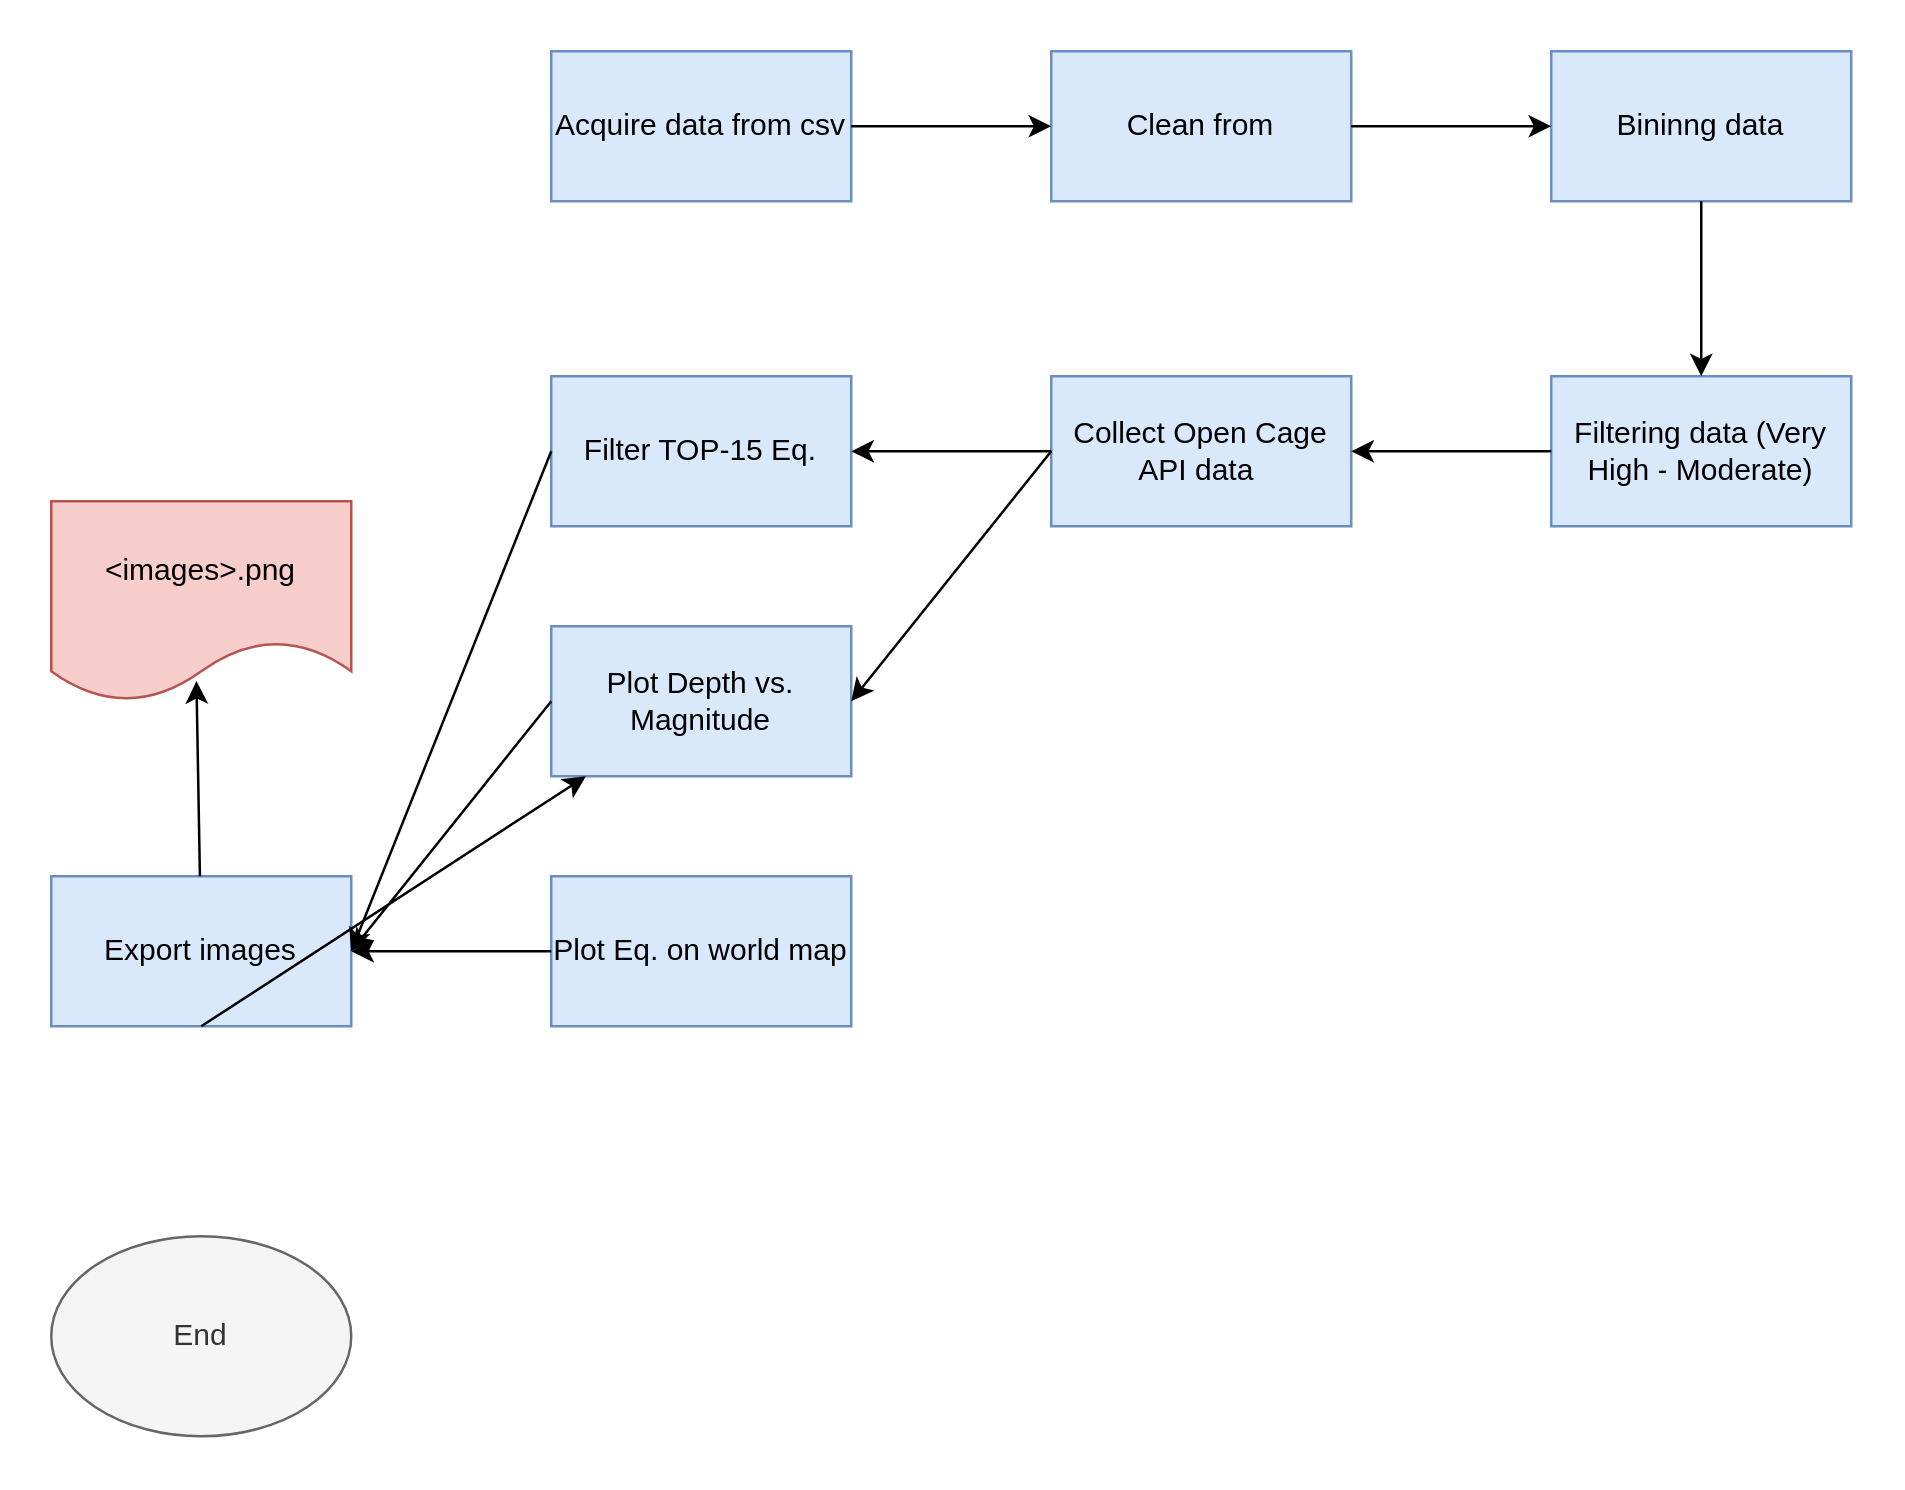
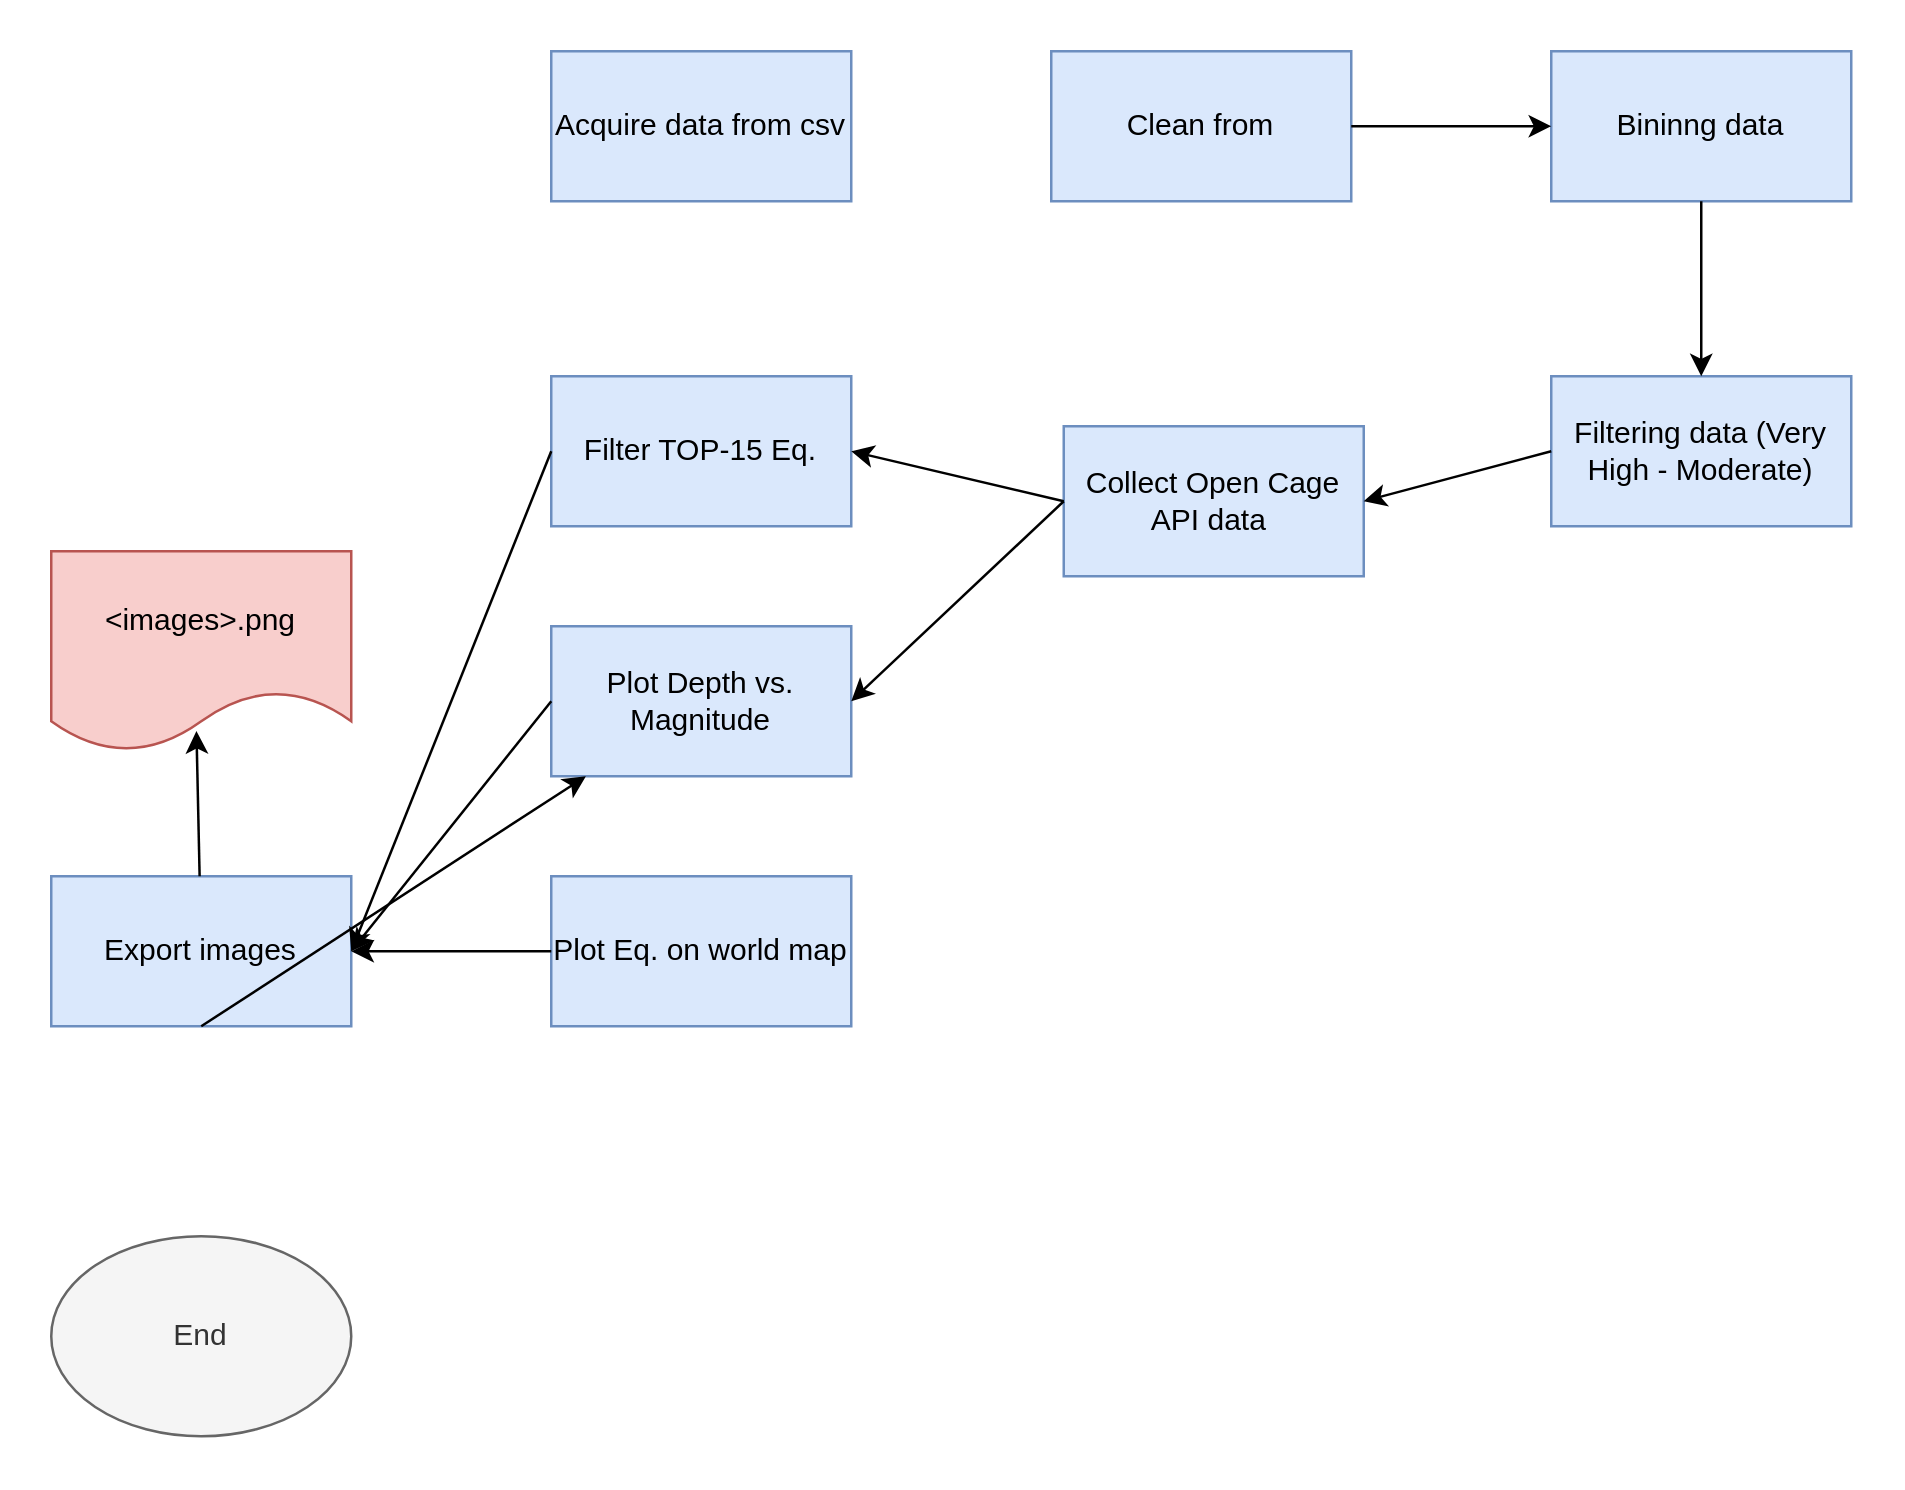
(943, 126) -> none
(1201, 451) -> (1214, 501)
(201, 601) -> (201, 651)
